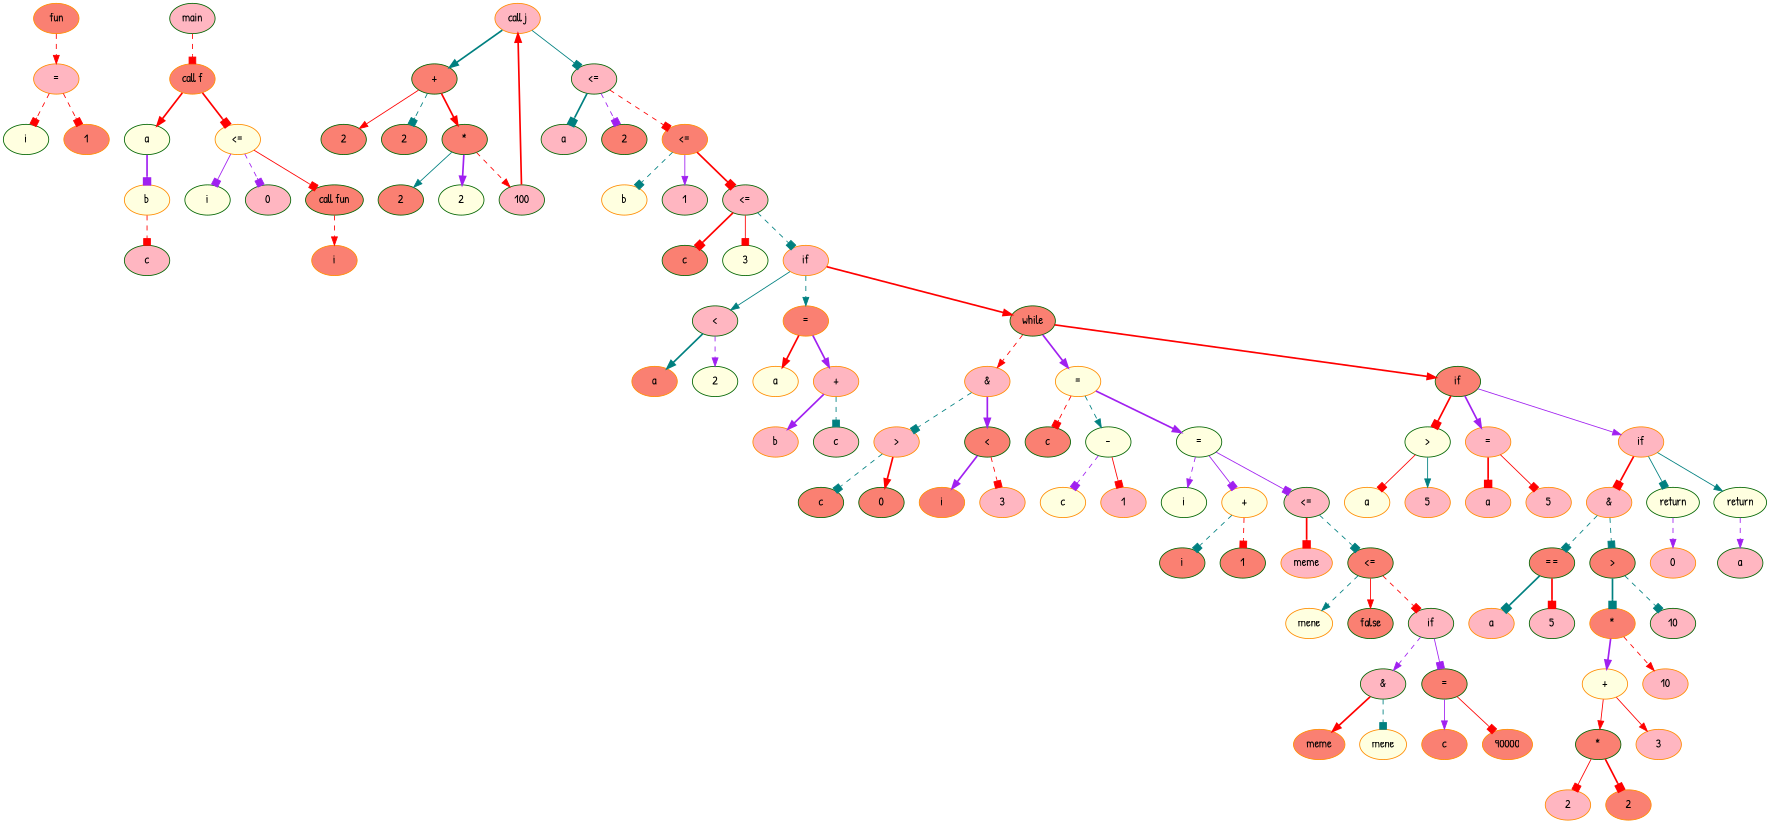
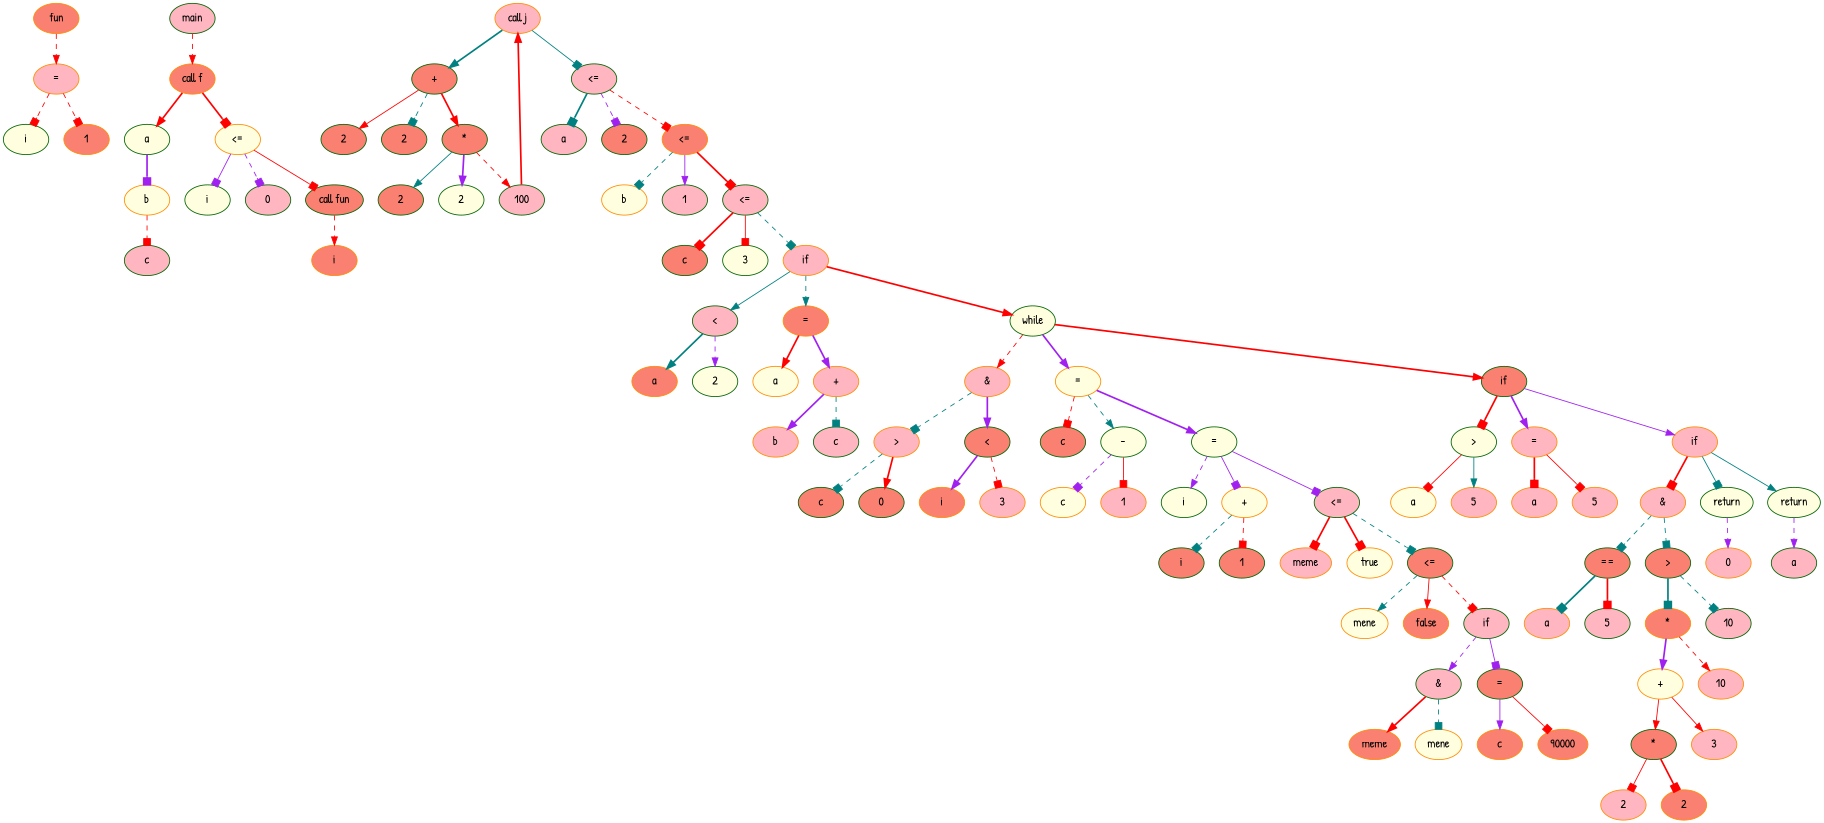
(192, 45) -> (192, 45)
(1033, 321) -> (1033, 321)
none -> (1370, 563)
(1370, 623) -> (1426, 623)
